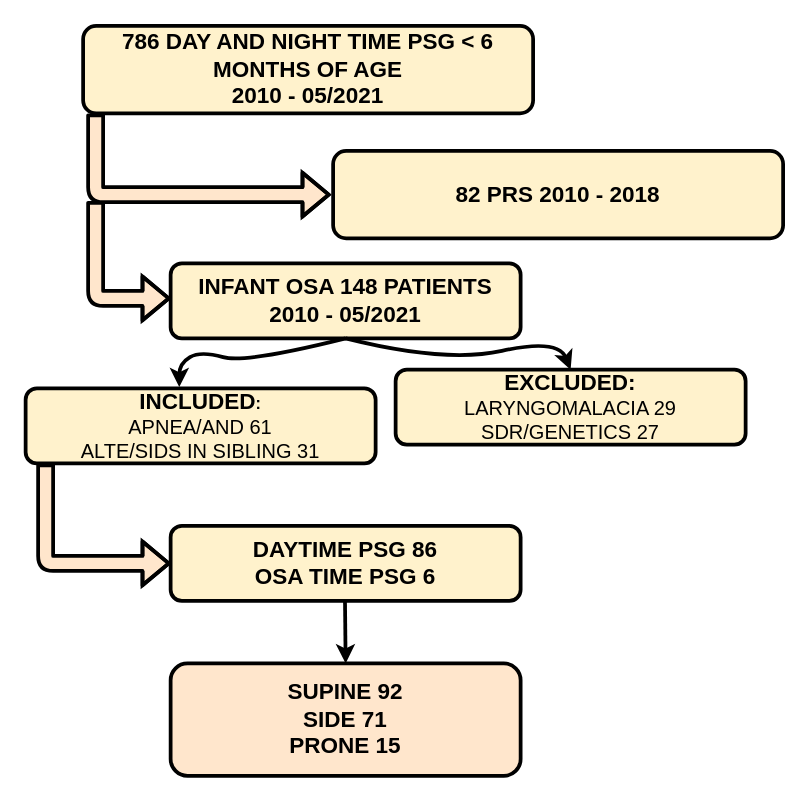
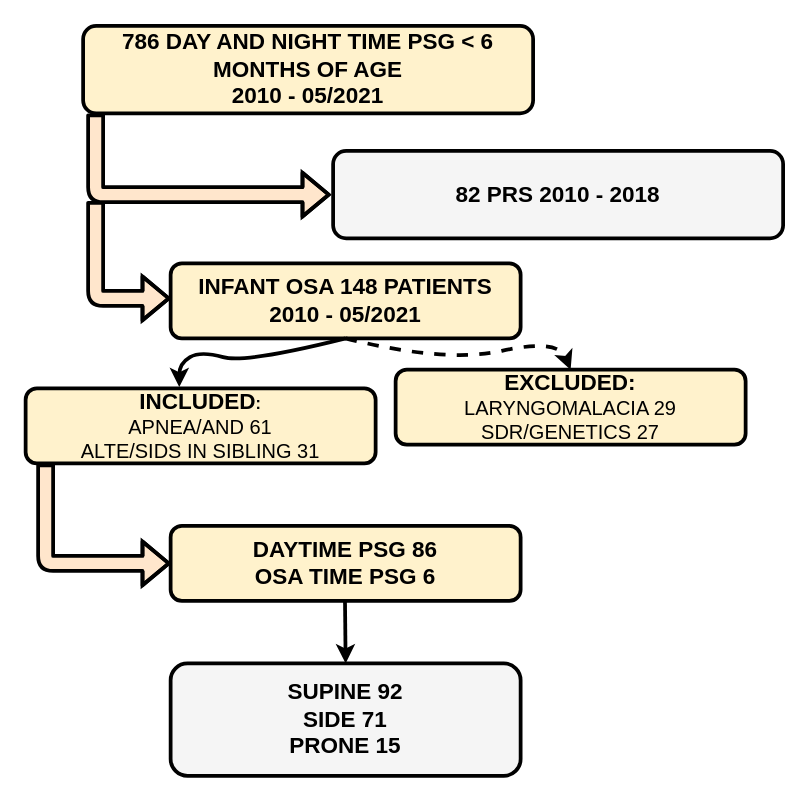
(558, 194) -> (558, 194)
(503, 350) -> (503, 350)
(346, 719) -> (346, 719)
